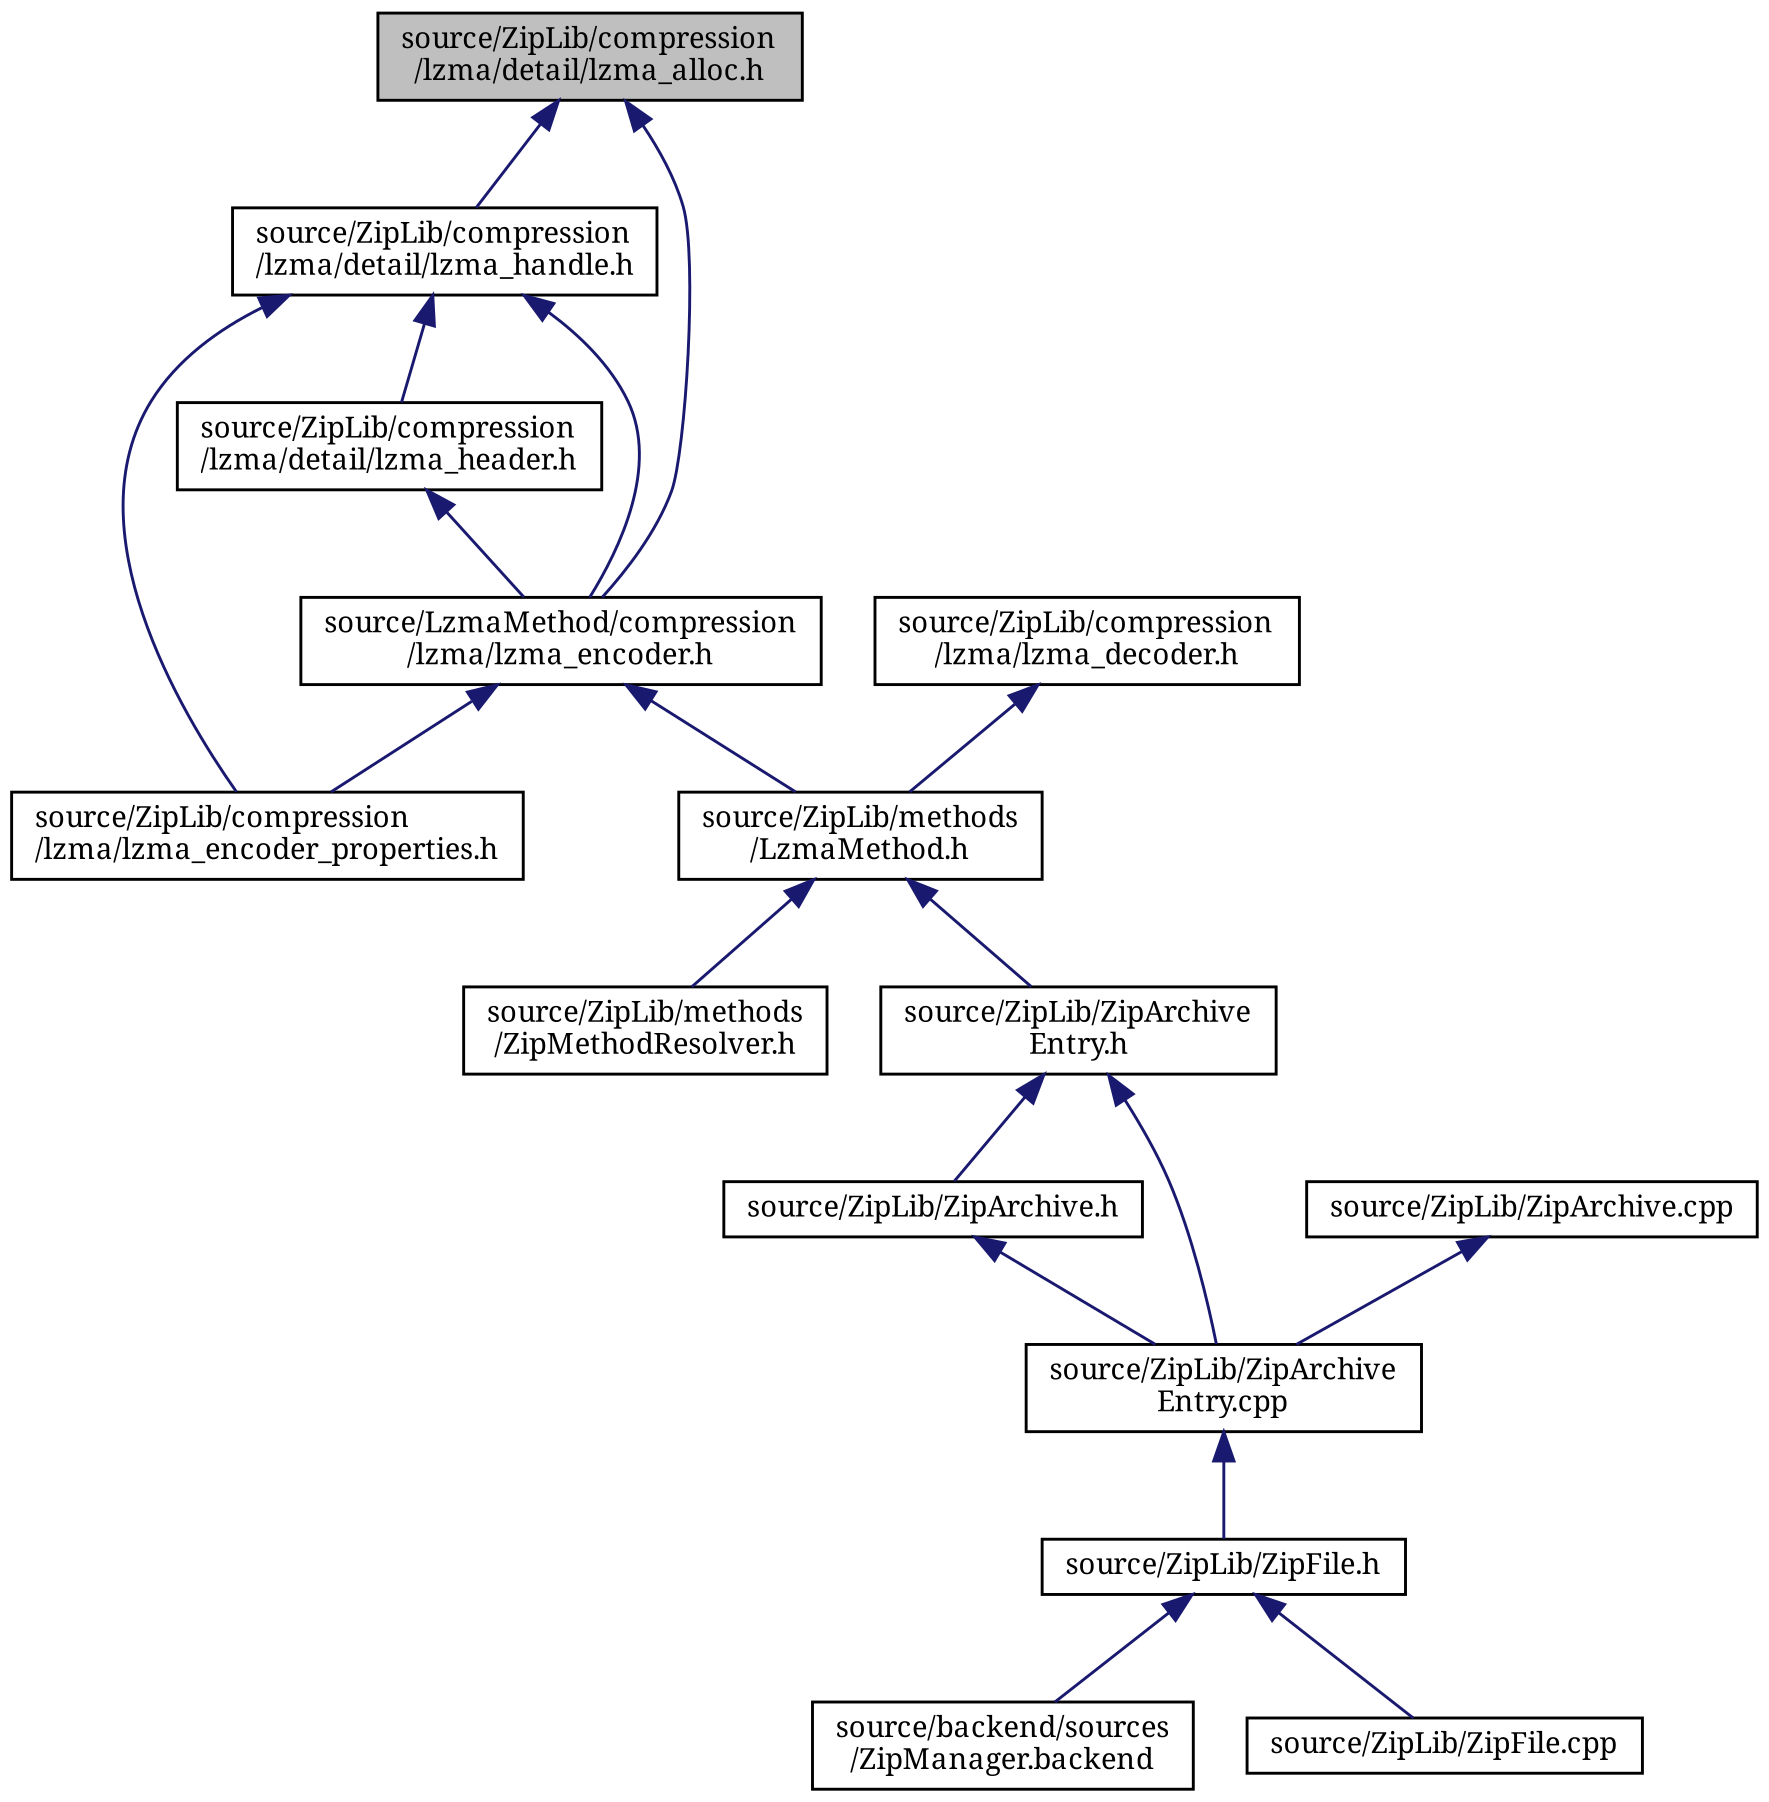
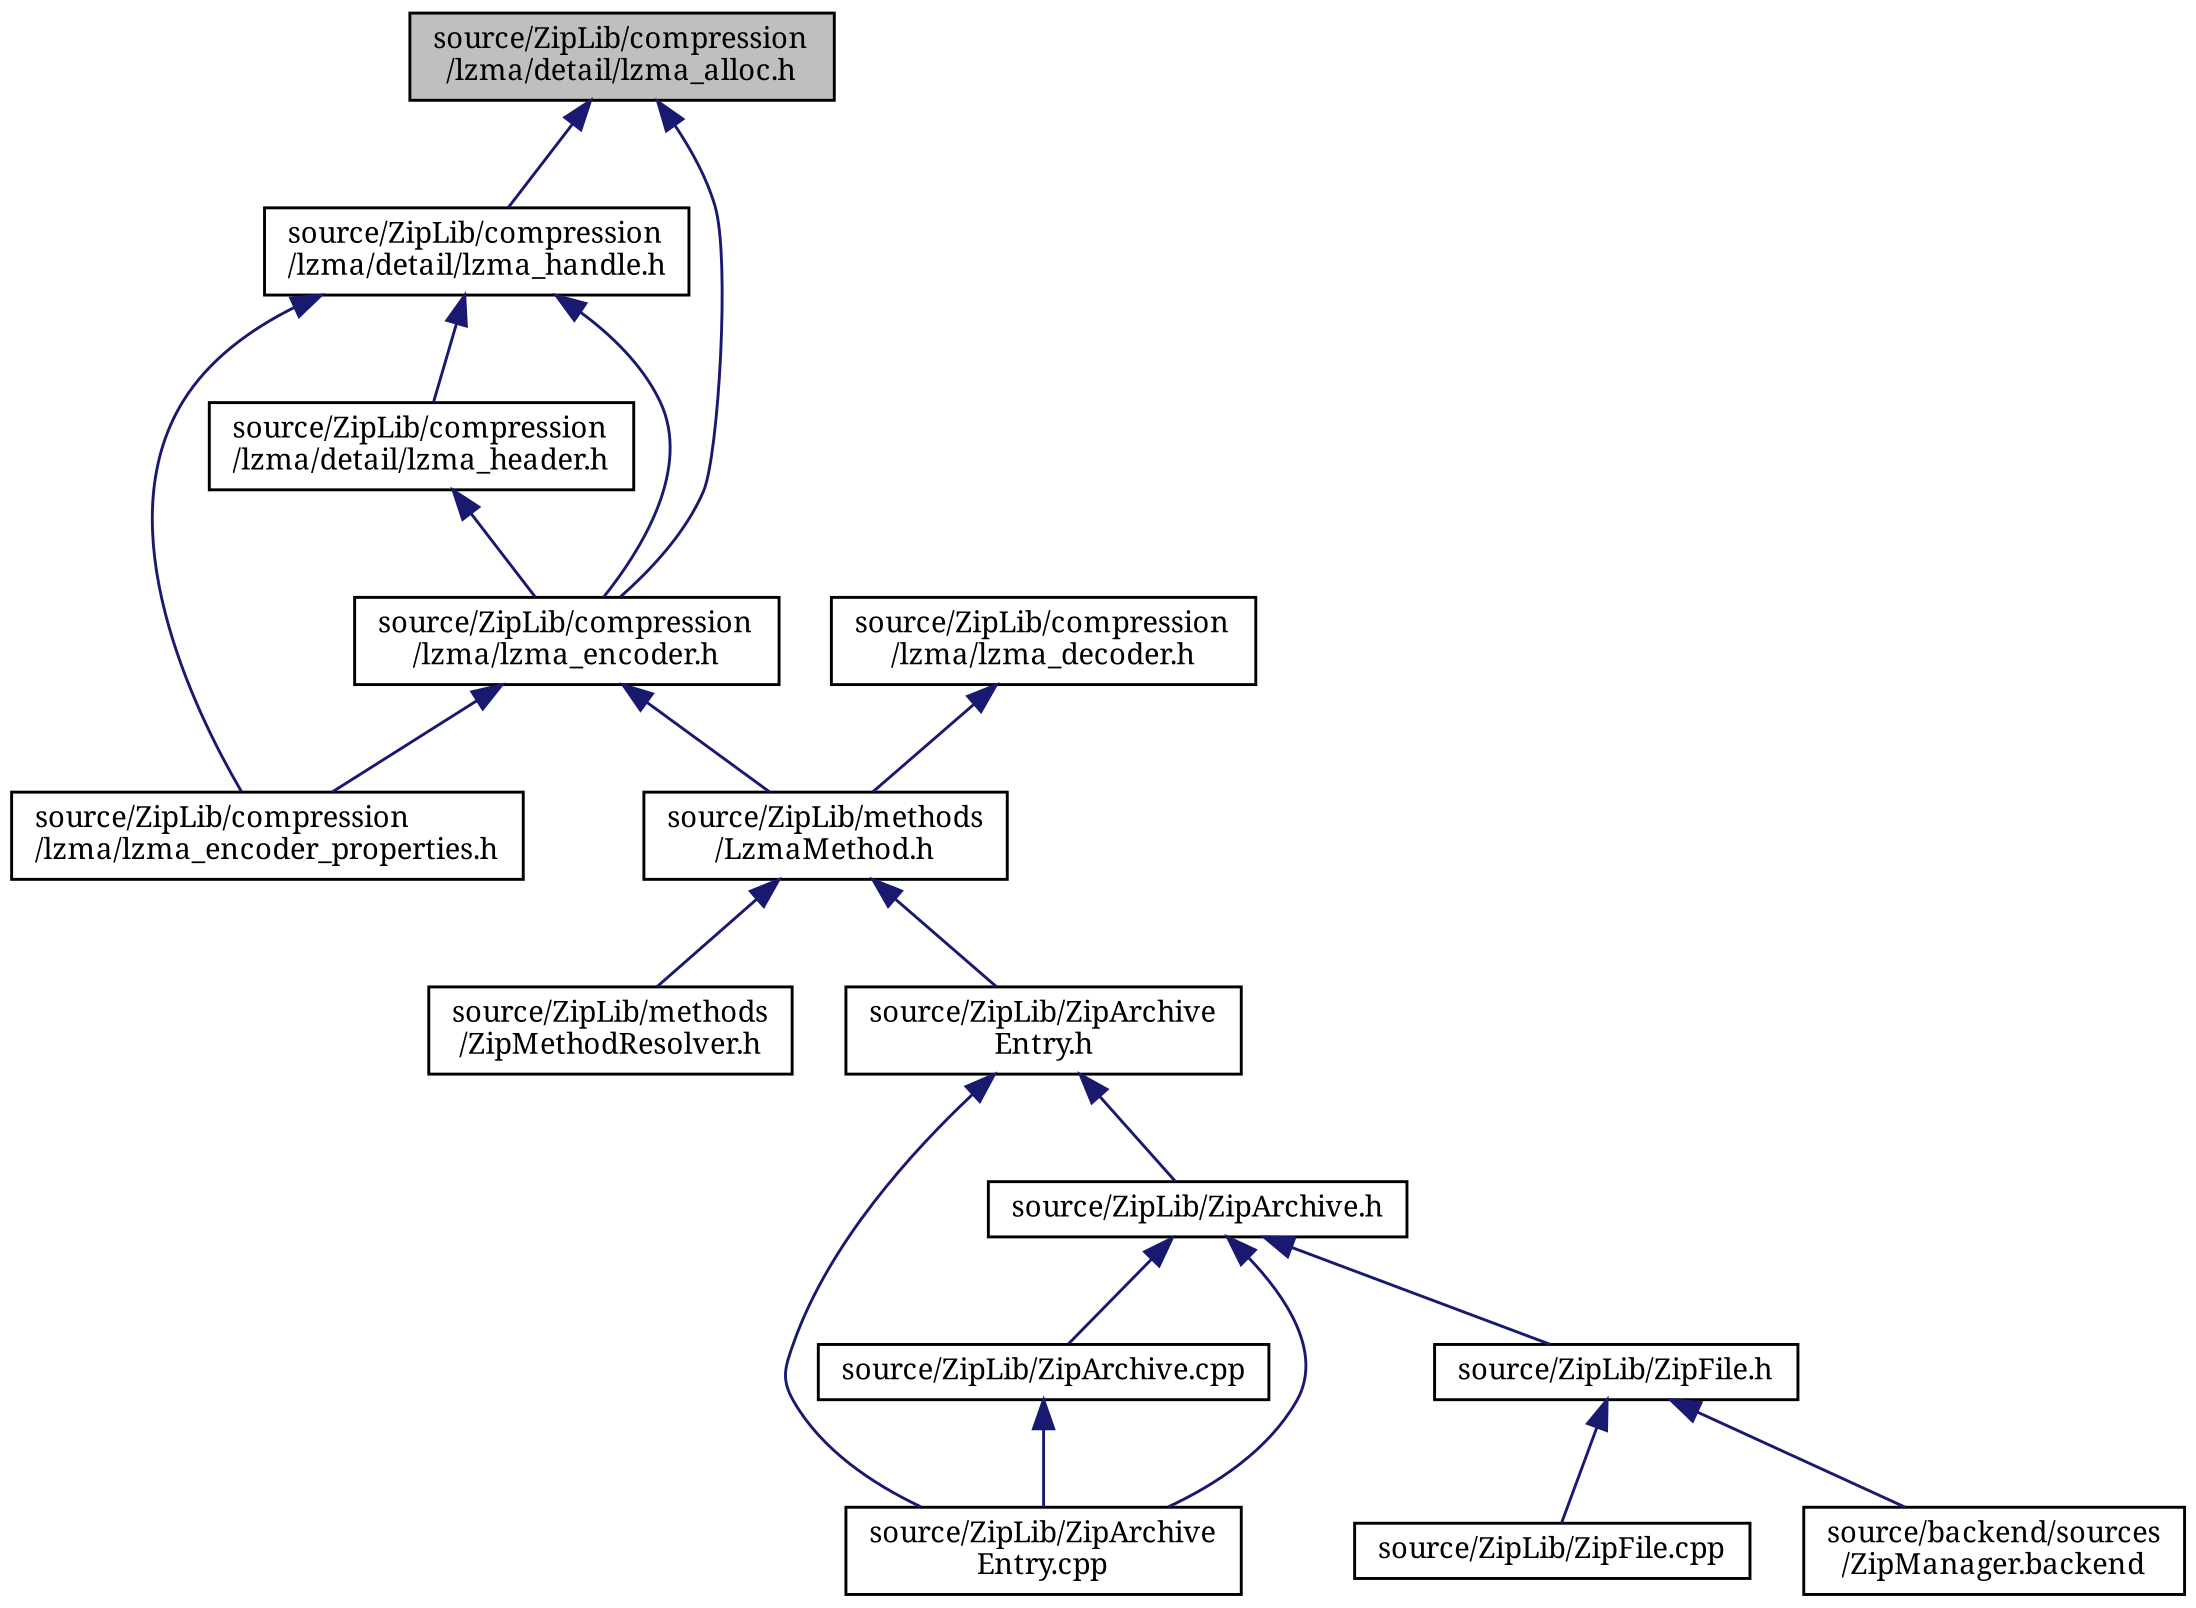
(561, 641) -> (567, 641)
none -> (1110, 1302)
(1224, 1500) -> (1421, 1296)
